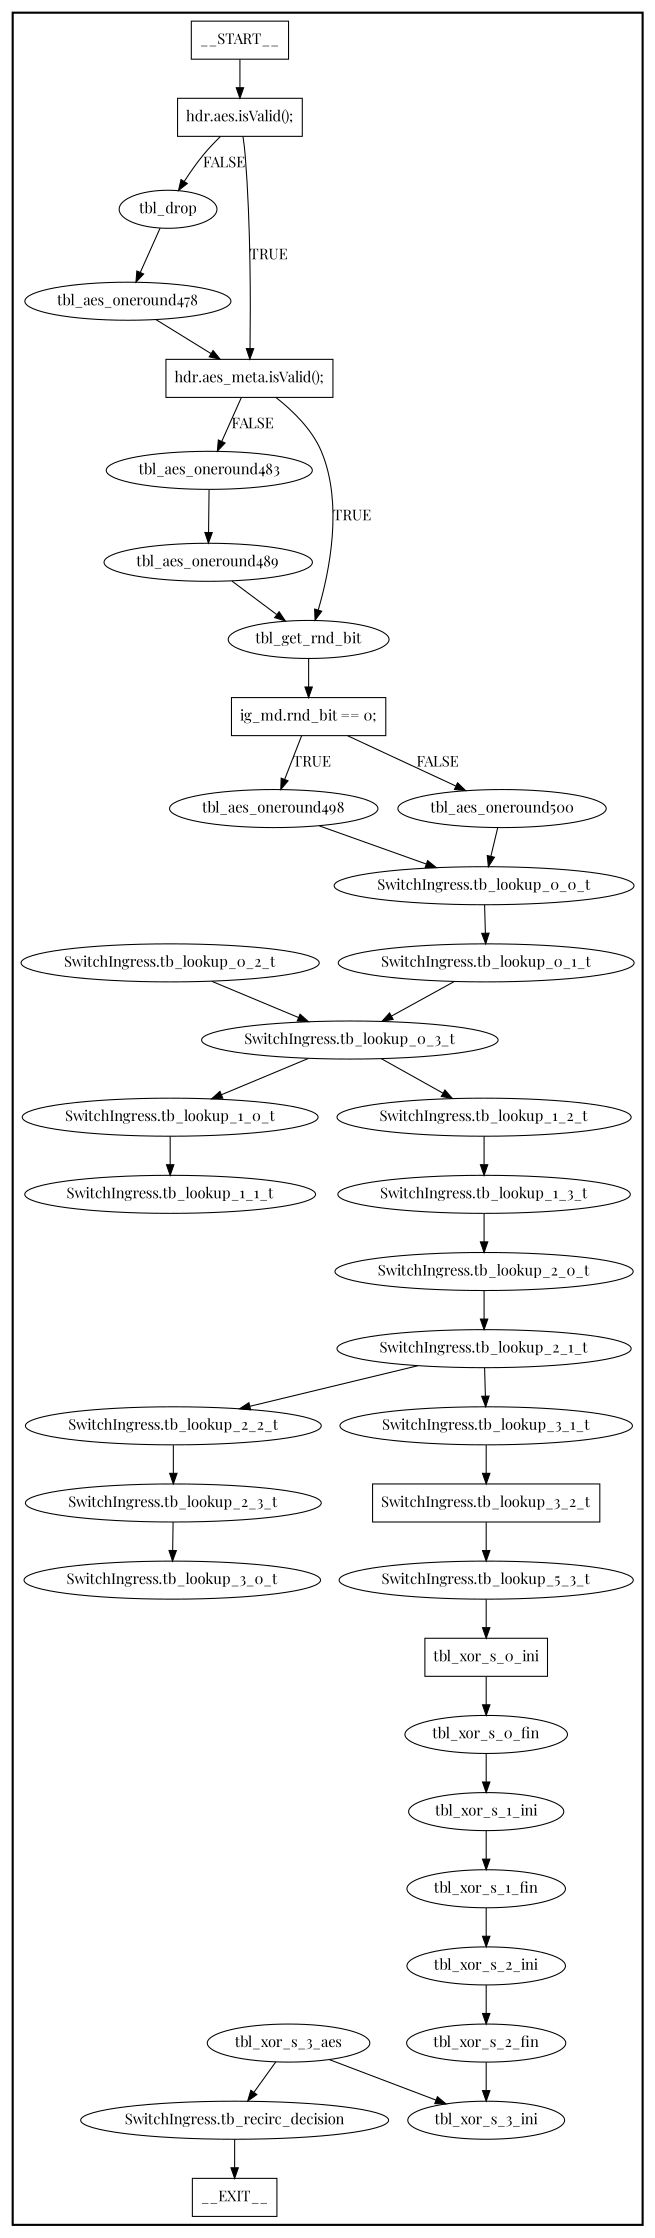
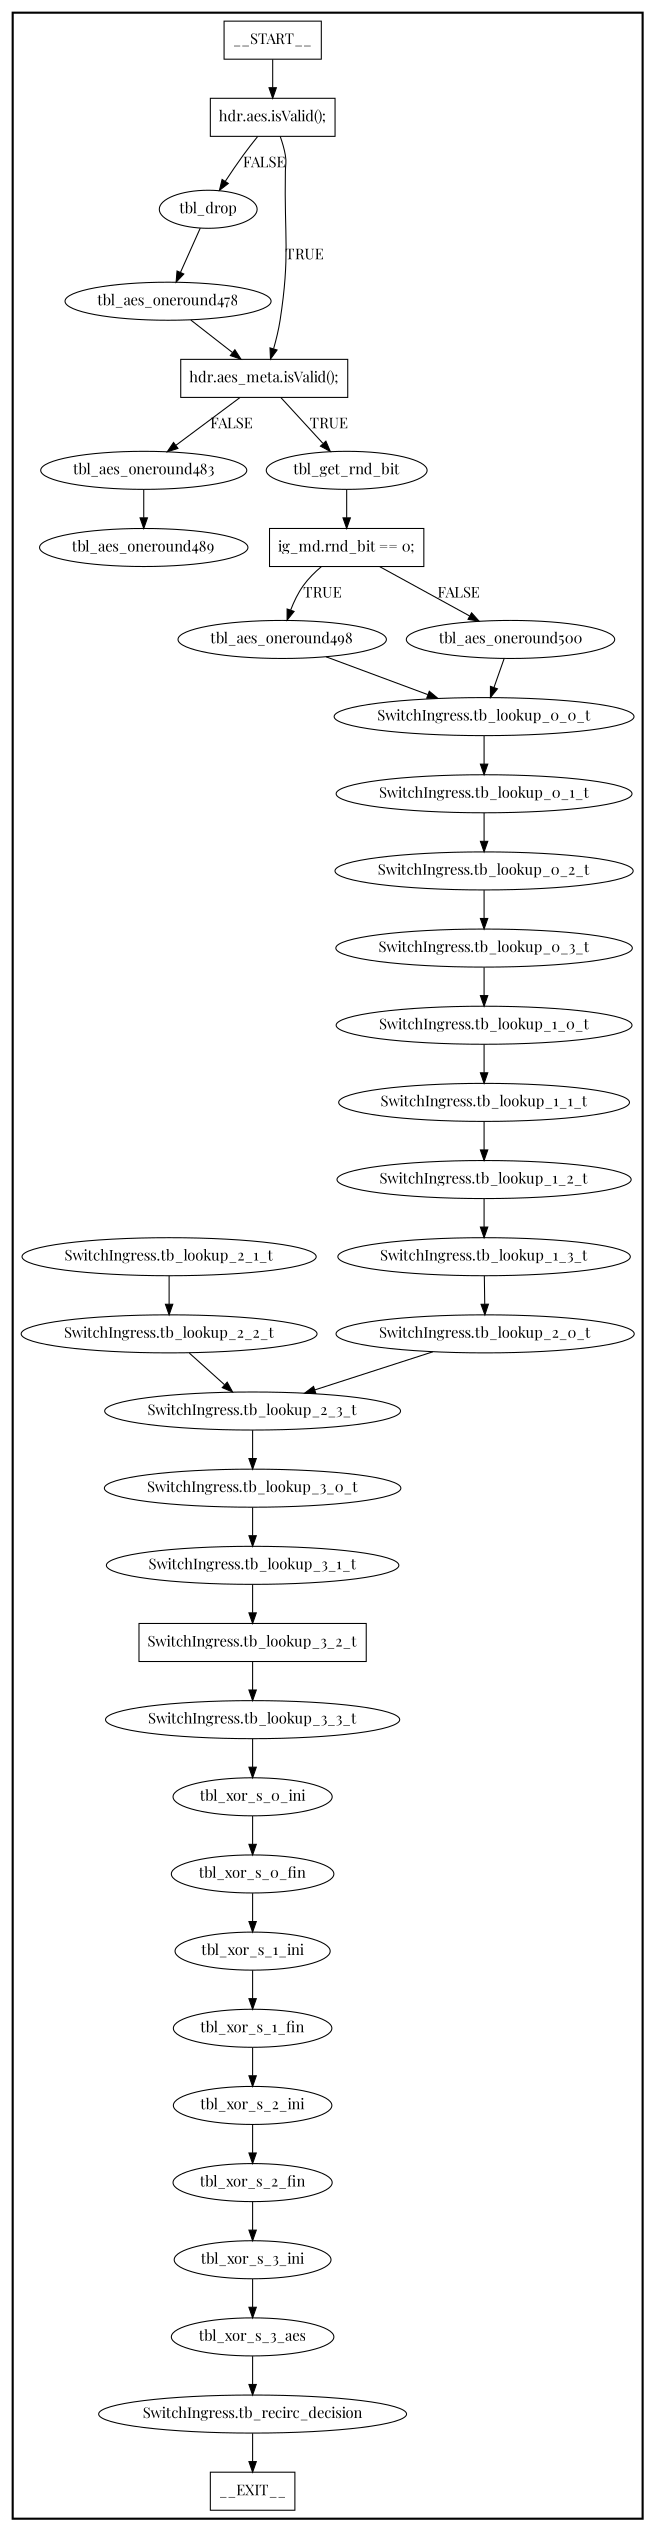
(254, 598) -> none
(423, 999) -> (484, 827)
(412, 1076) -> (484, 1136)
(484, 1305) -> (374, 1371)
(485, 1382) -> (253, 1522)
(486, 1580) -> (253, 1720)
(486, 1657) -> (253, 1797)
(383, 2080) -> (253, 2293)
